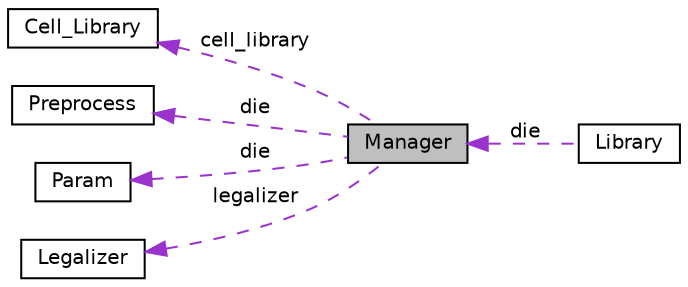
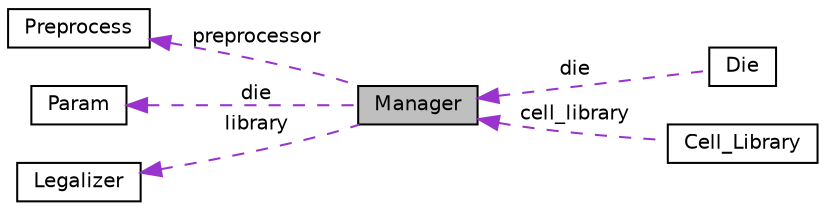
(281, 77) -> (583, 134)
(253, 108) -> (254, 37)
(629, 144) -> (743, 67)
(253, 197) -> (254, 124)
